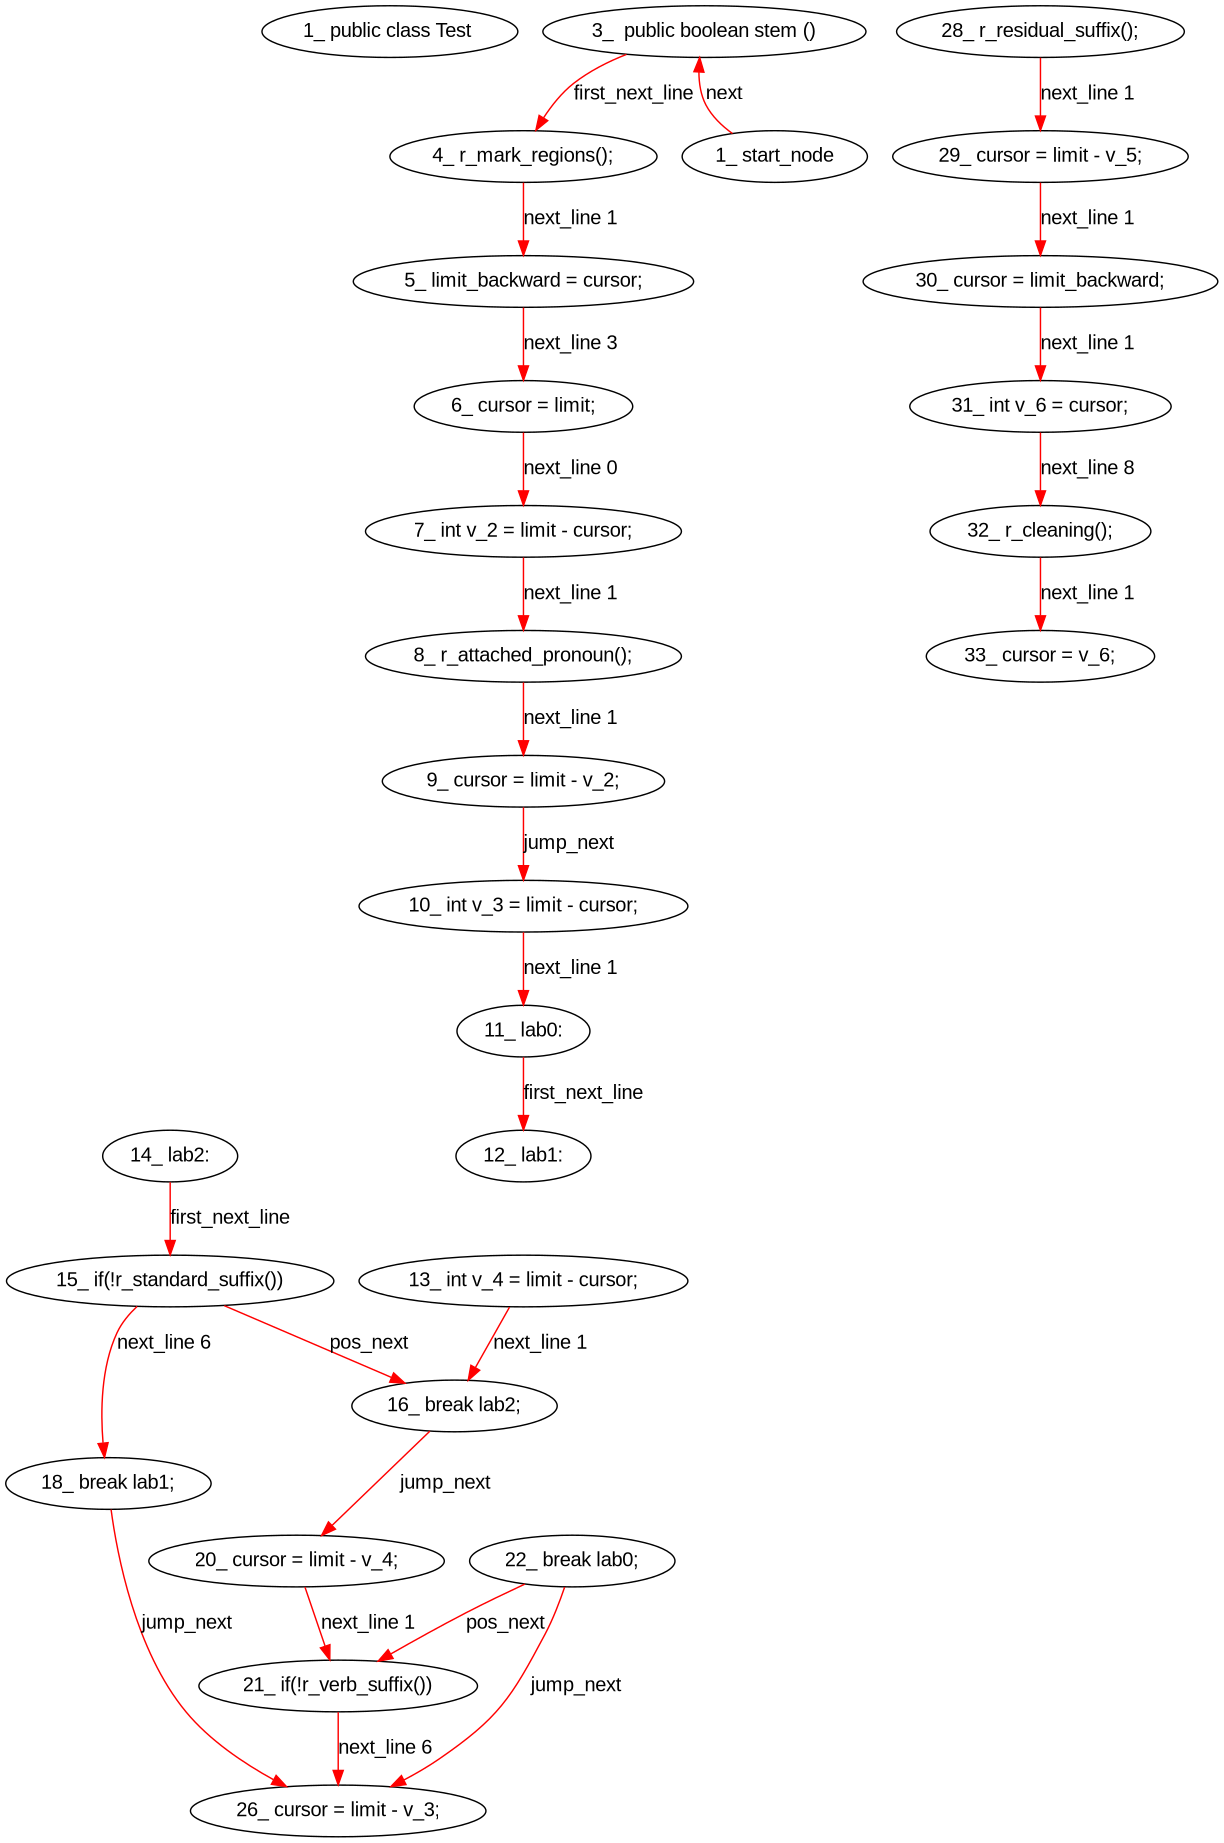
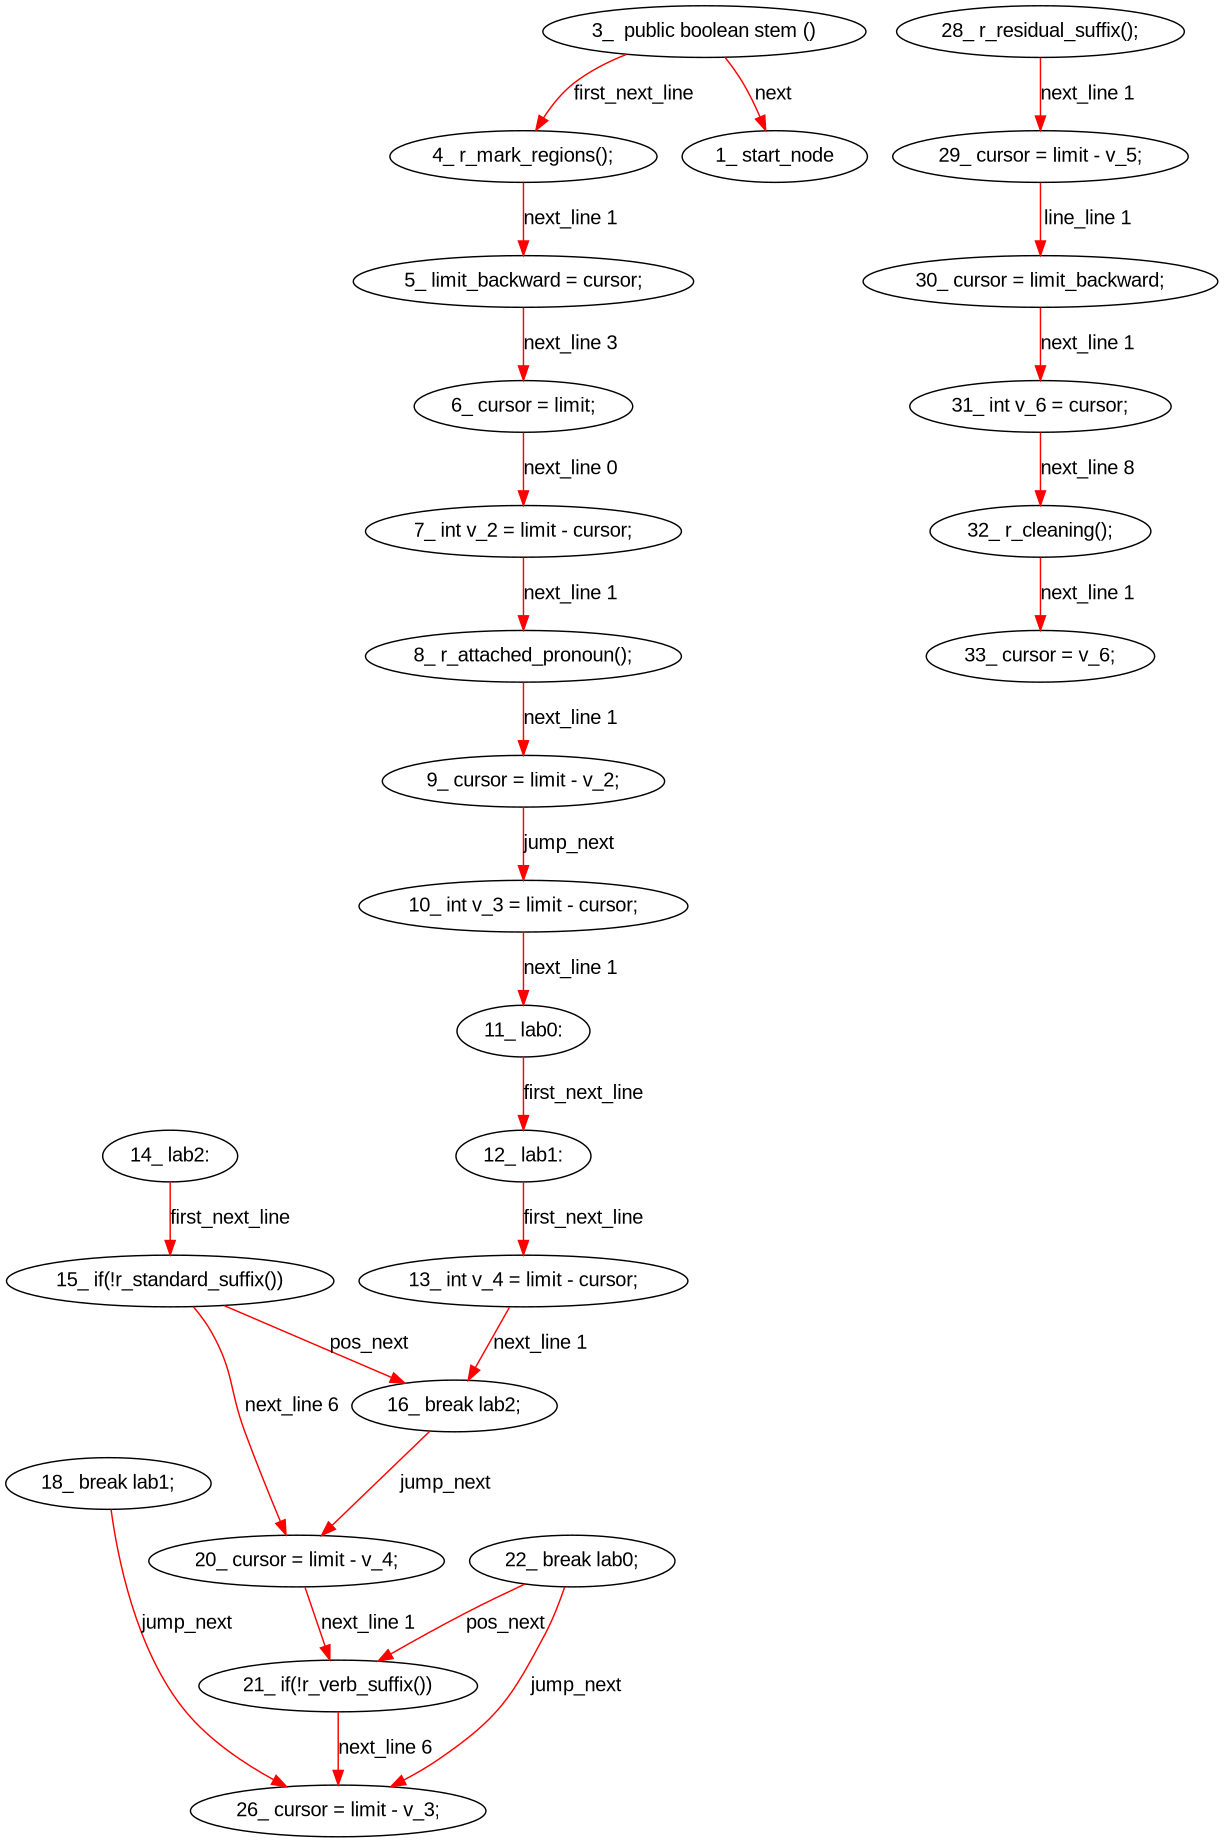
(390, 32) -> none
(707, 107) -> (745, 86)
(1088, 219) -> (1088, 219)
none -> (523, 1211)
(106, 1370) -> (239, 1412)
